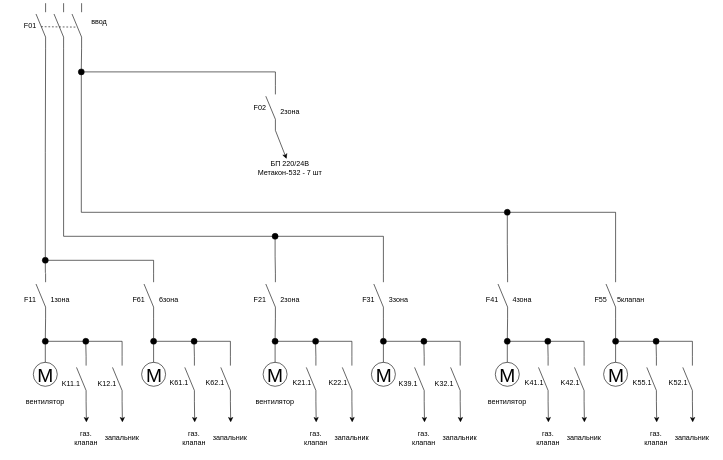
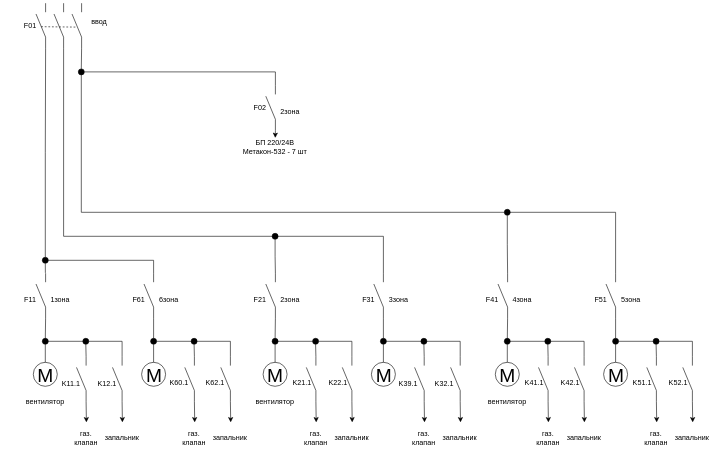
(290, 168) -> (275, 147)
(601, 300) -> (601, 300)
(631, 300) -> (631, 300)
(179, 383) -> (179, 383)
(642, 383) -> (642, 383)
